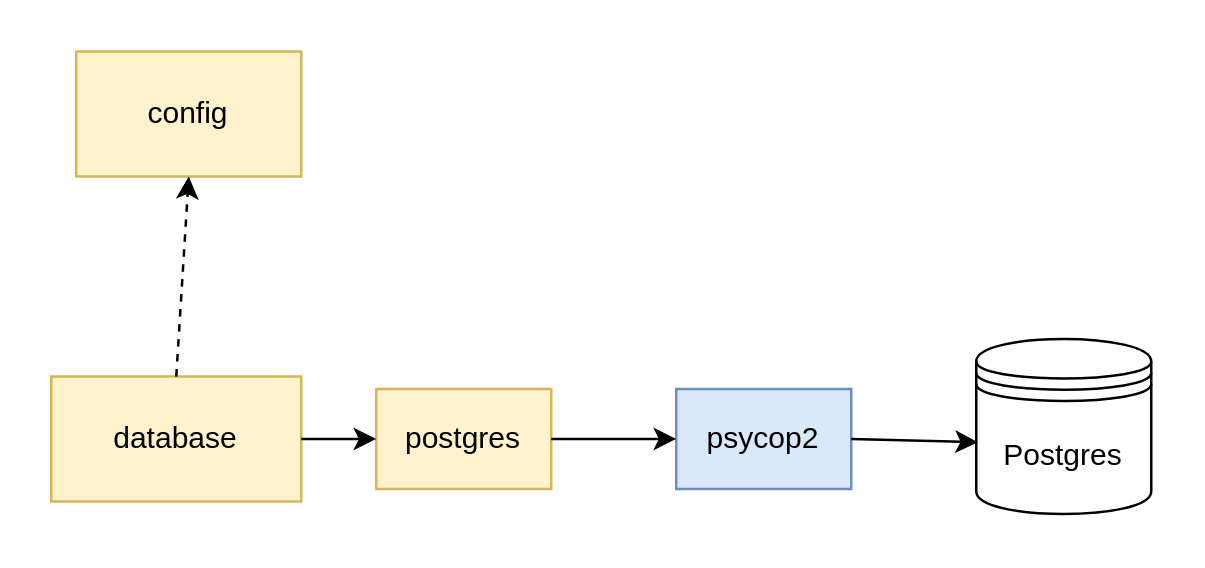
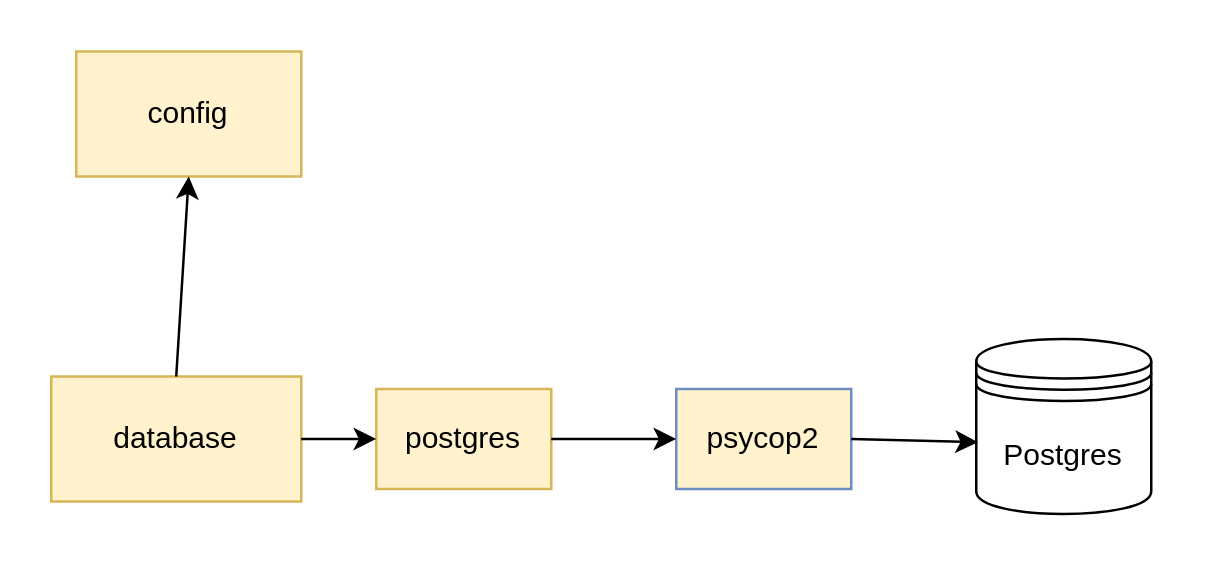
(182, 285) -> (182, 285)
(764, 439) -> (764, 439)
